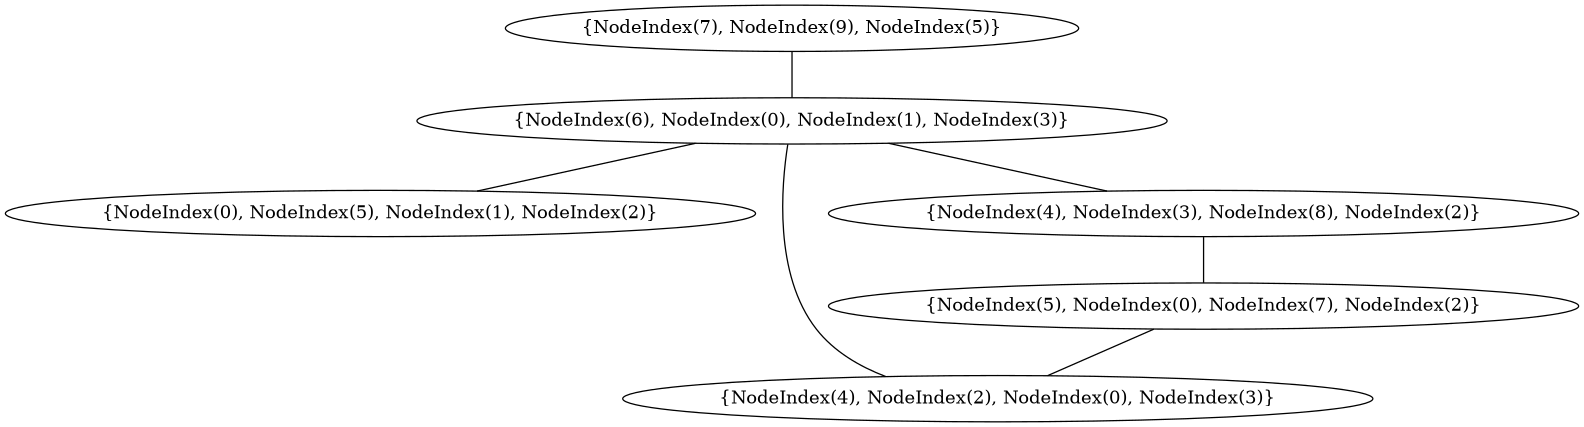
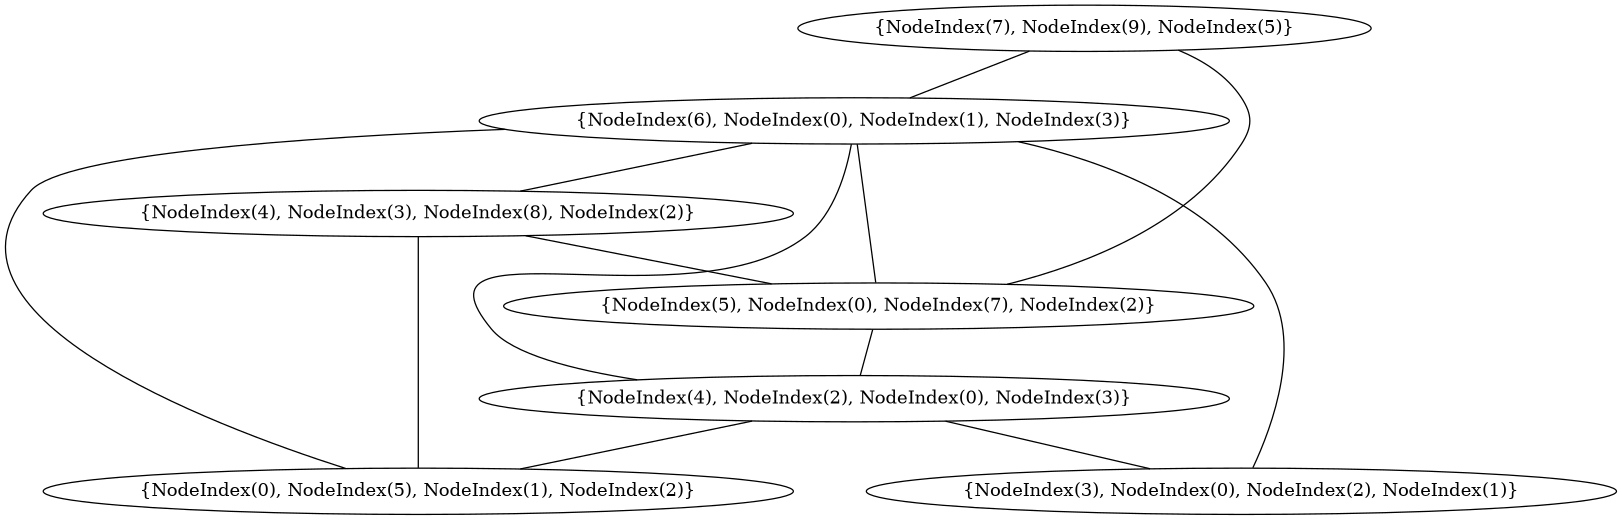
none -> (1191, 199)
none -> (866, 213)
none -> (418, 352)
none -> (636, 445)
none -> (1241, 491)
